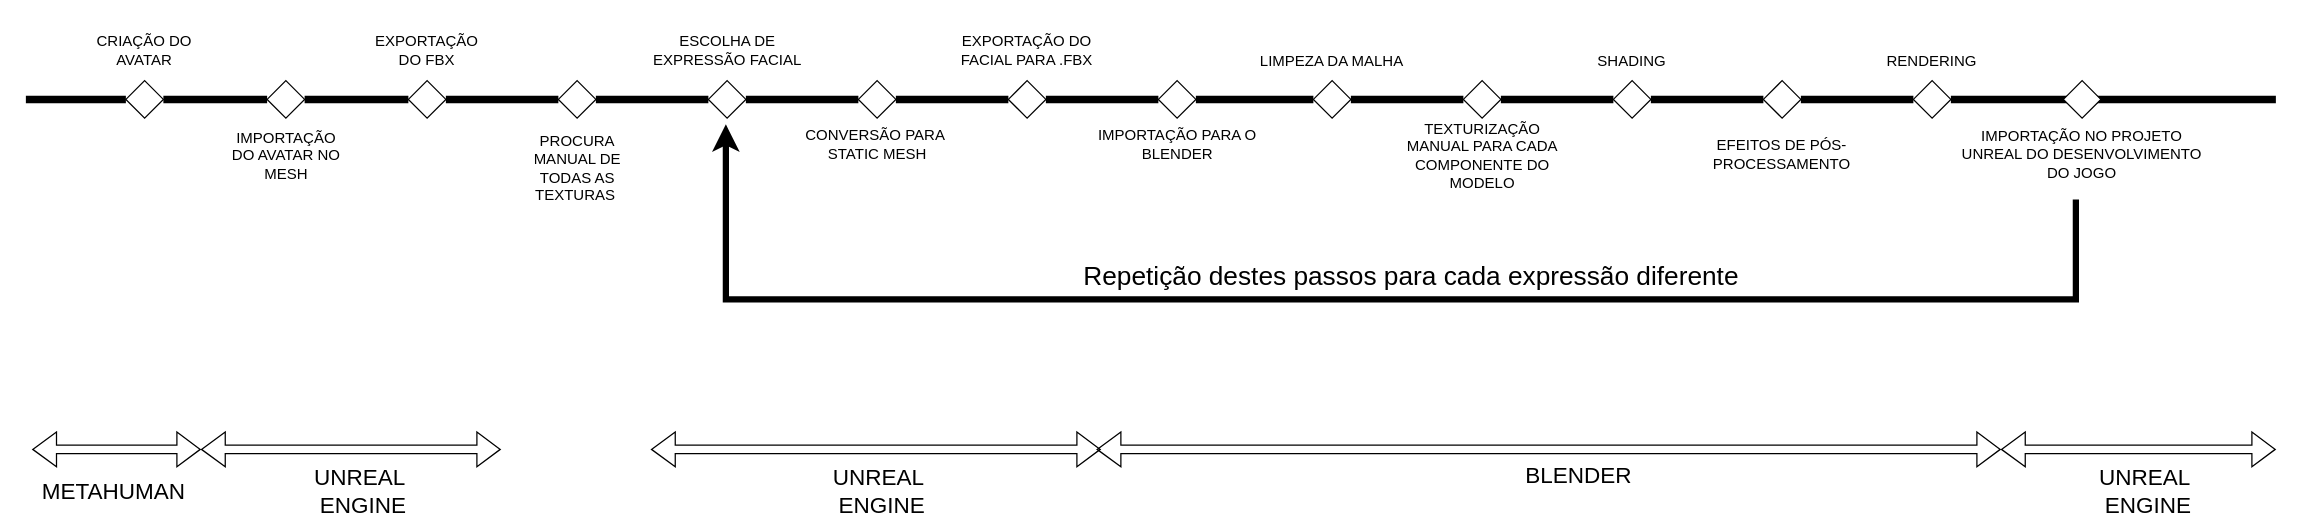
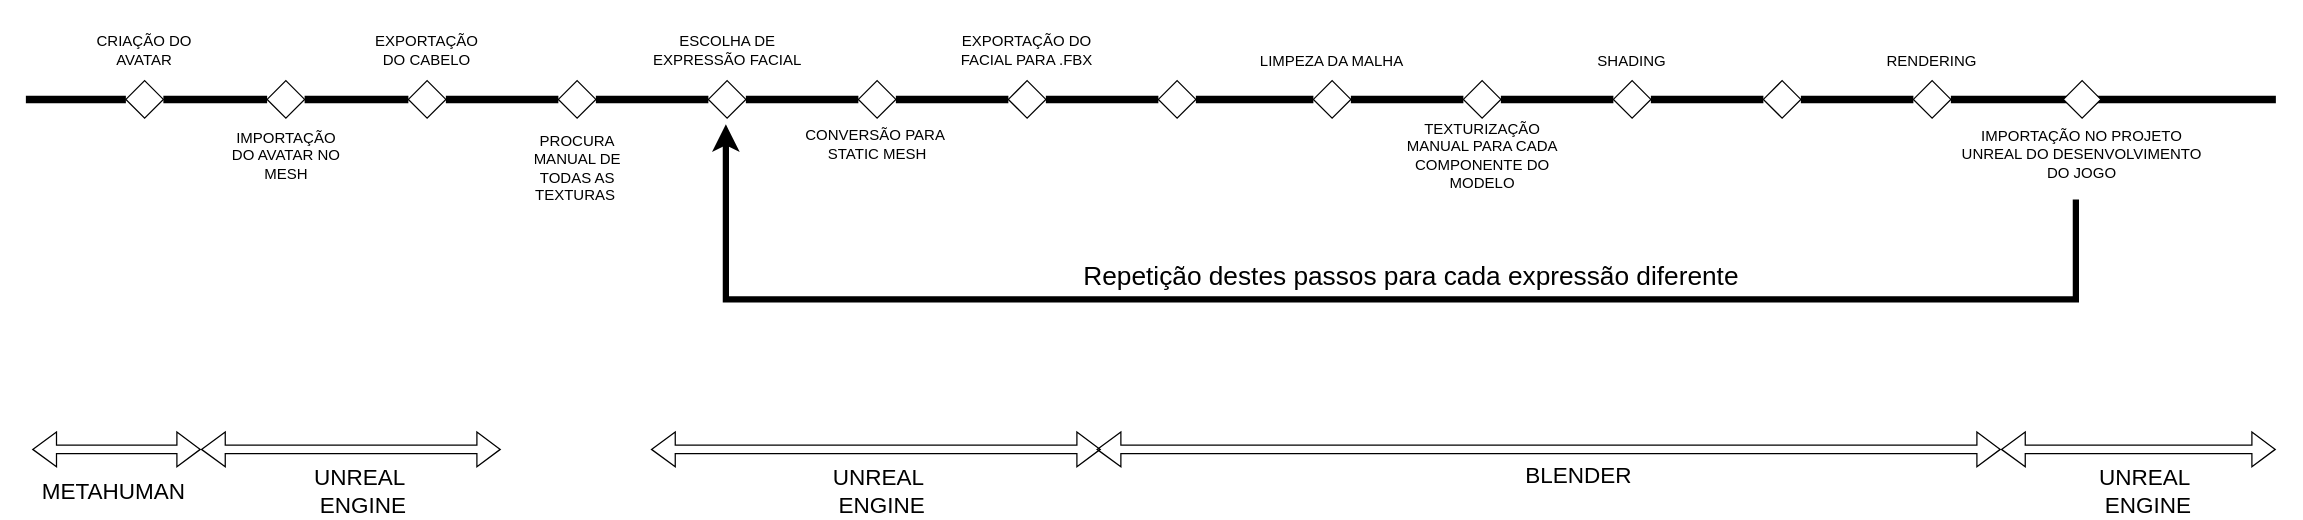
(427, 51) -> (427, 51)
(1177, 144) -> none
(1782, 154) -> none
